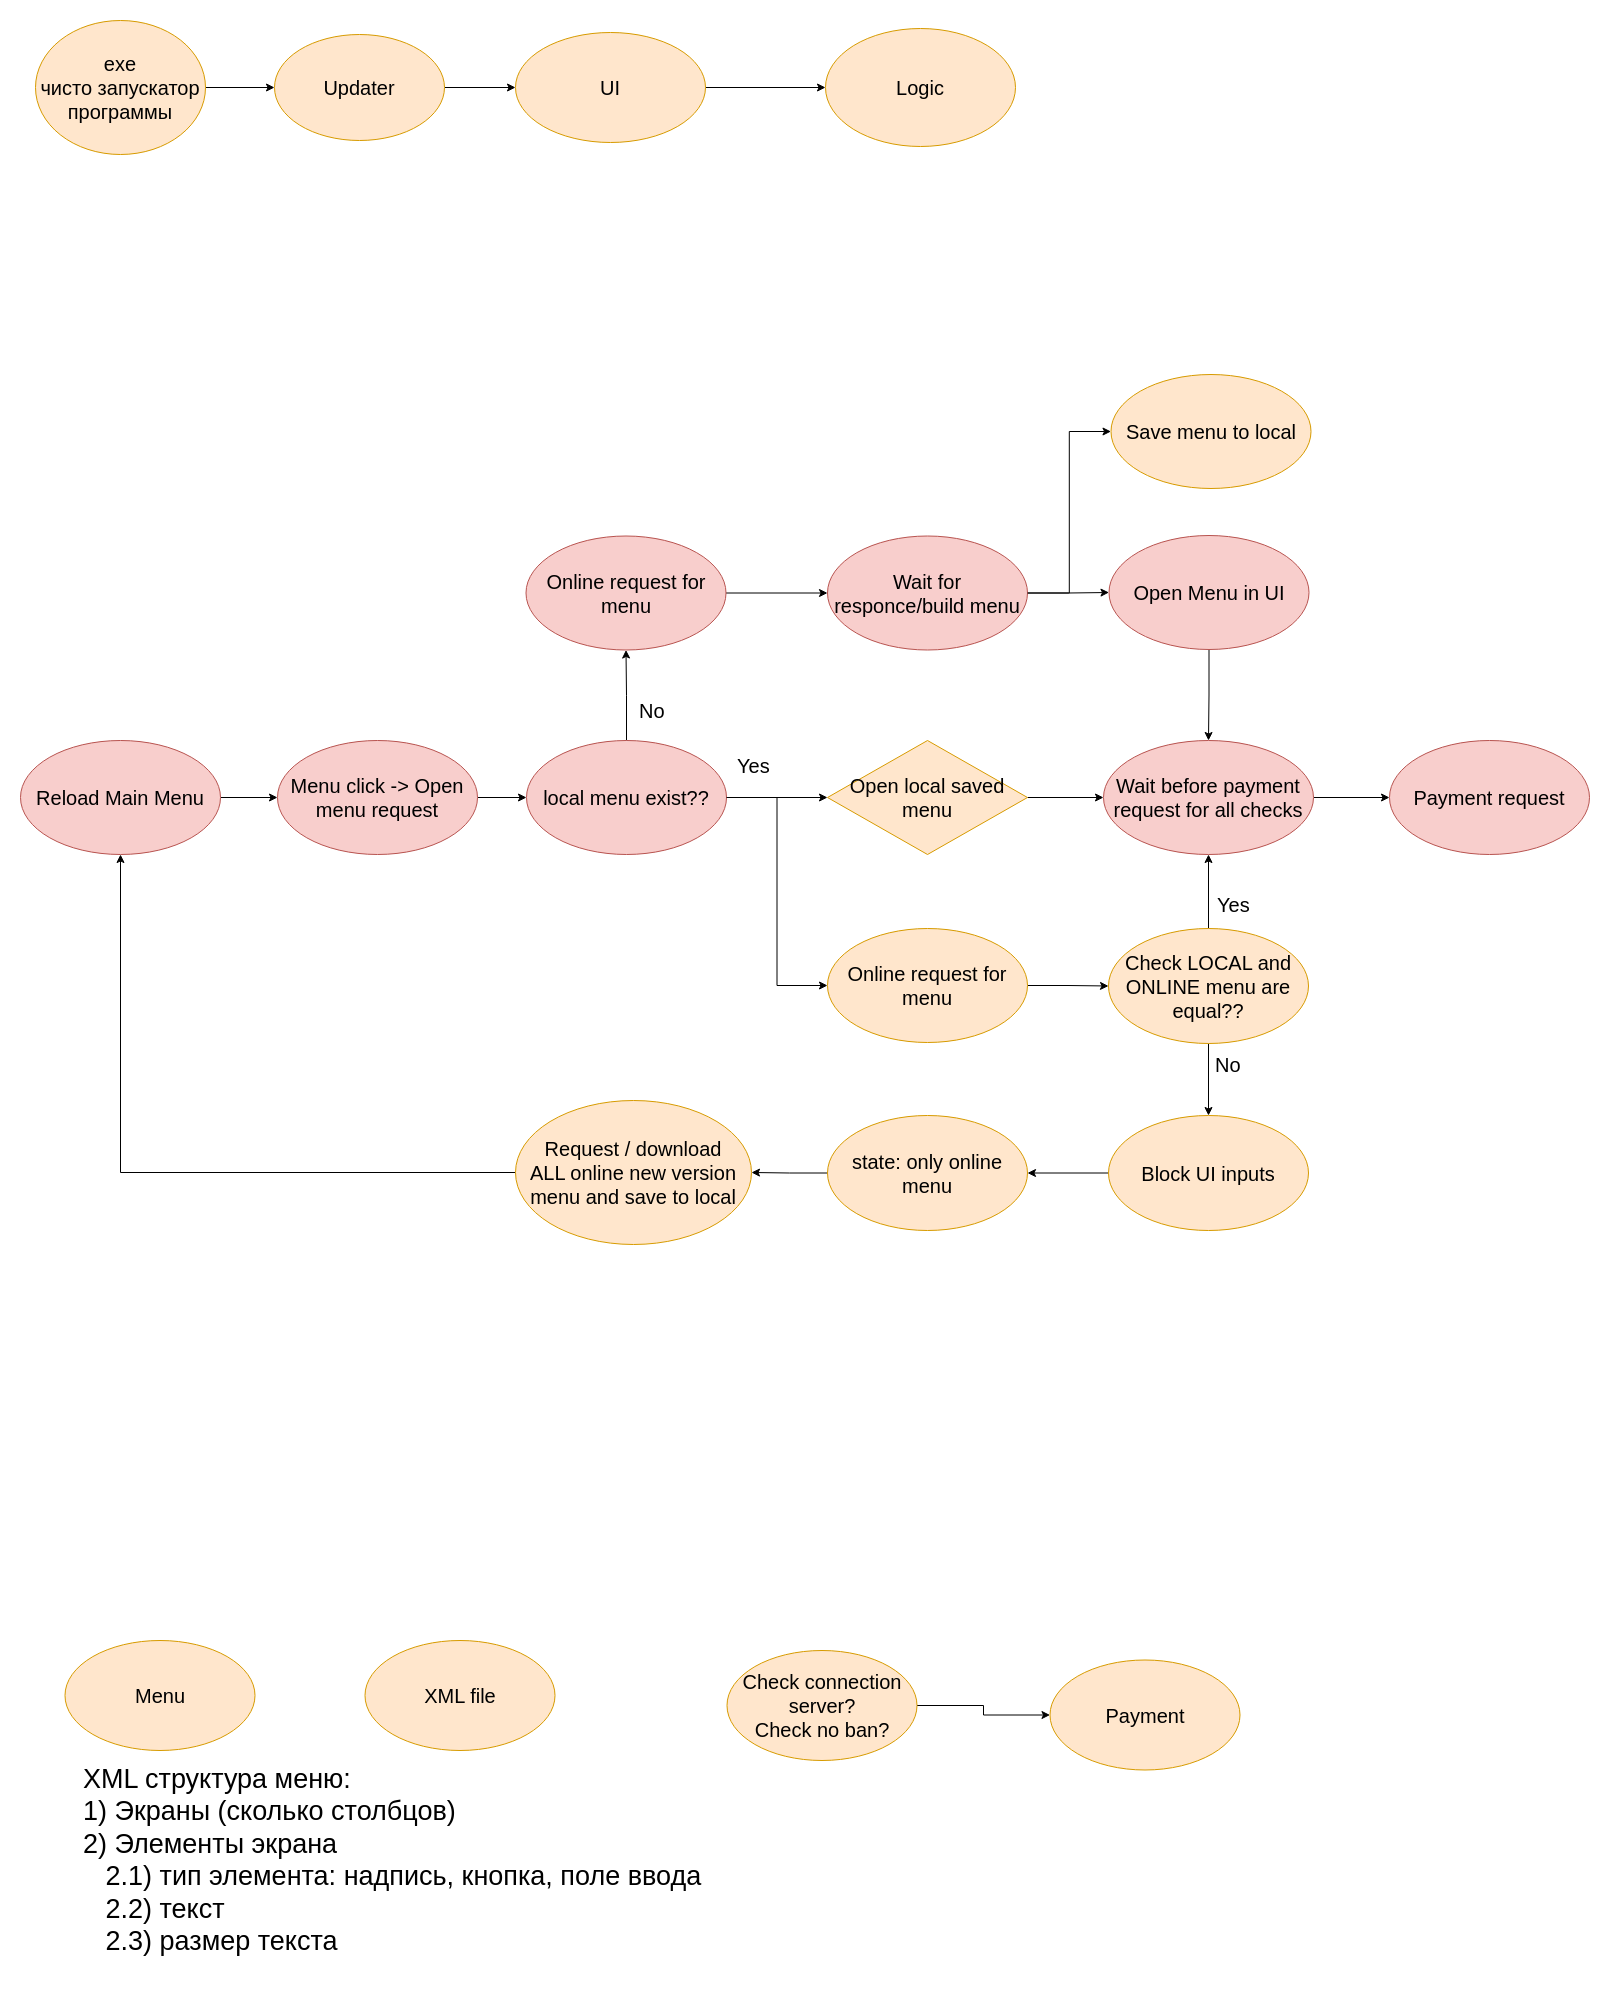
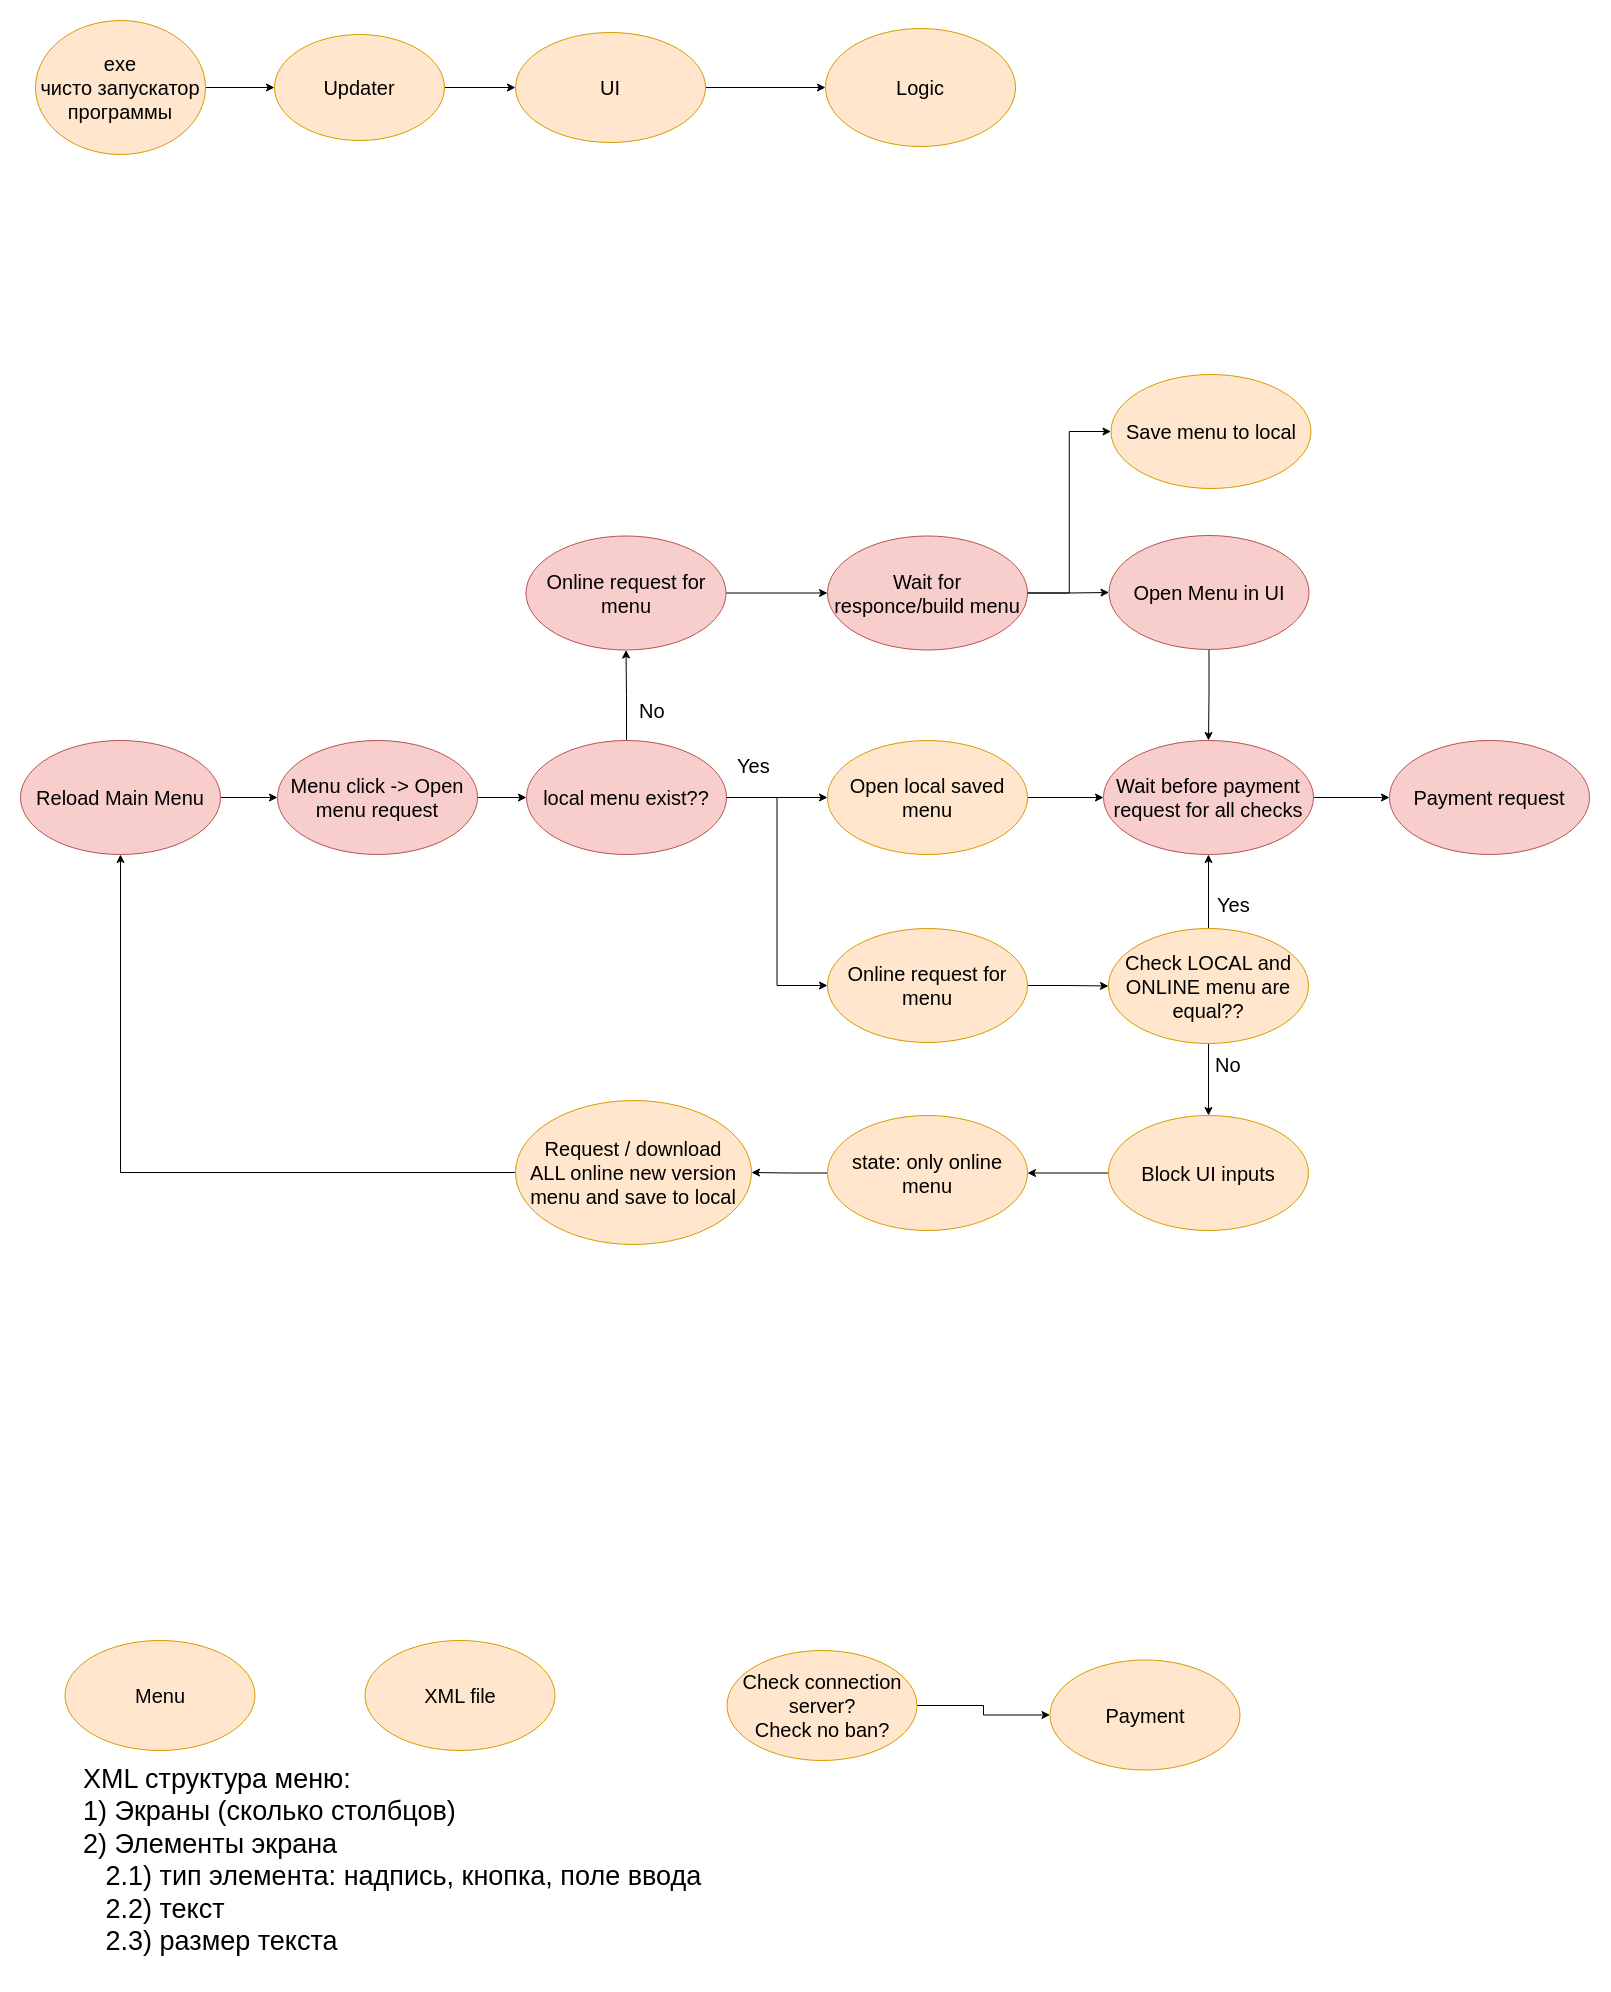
(928, 798) -> (928, 798)
